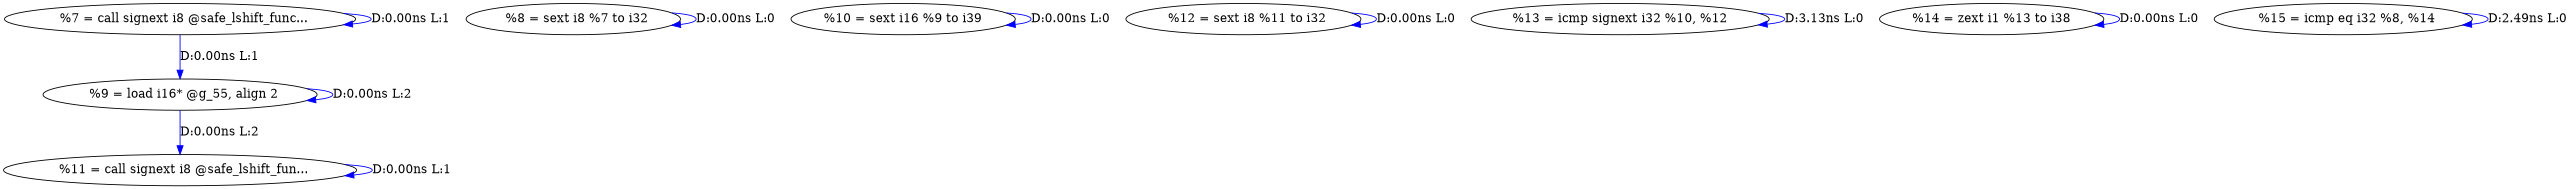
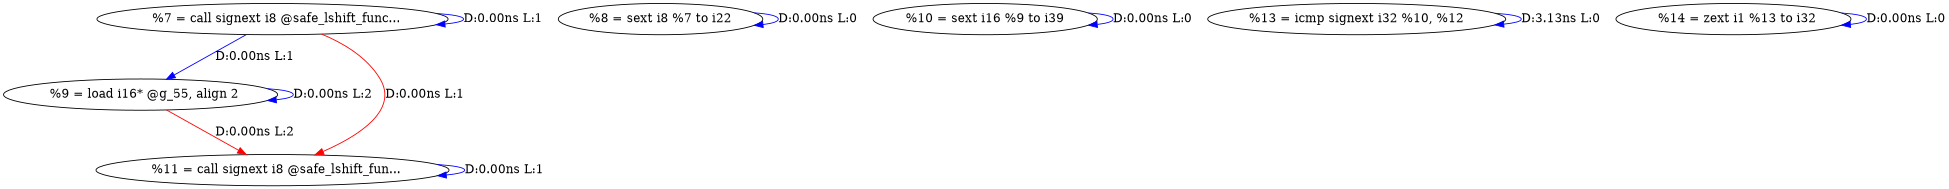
(573, 19) -> (661, 19)
(1243, 19) -> none
(1992, 19) -> (1733, 19)
(2343, 19) -> none
none -> (384, 93)
(180, 128) -> (203, 130)
